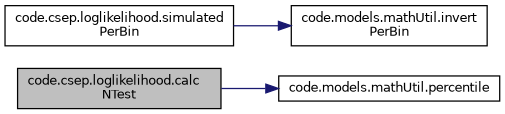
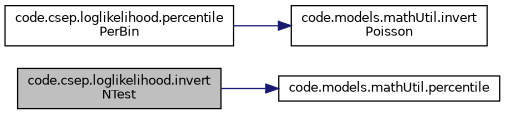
(119, 26) -> (119, 26)
(389, 26) -> (389, 26)
(119, 89) -> (119, 89)
